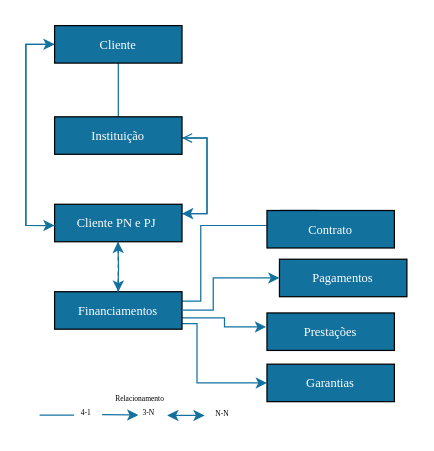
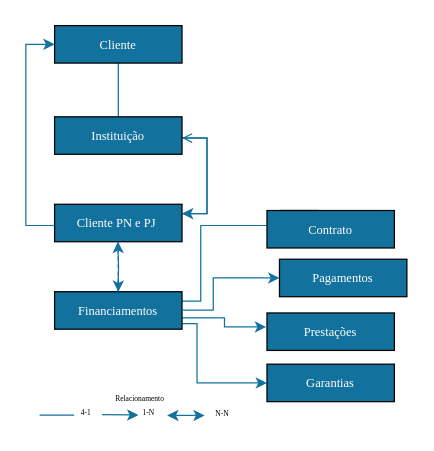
(51, 44) -> none
(149, 411) -> (149, 411)
